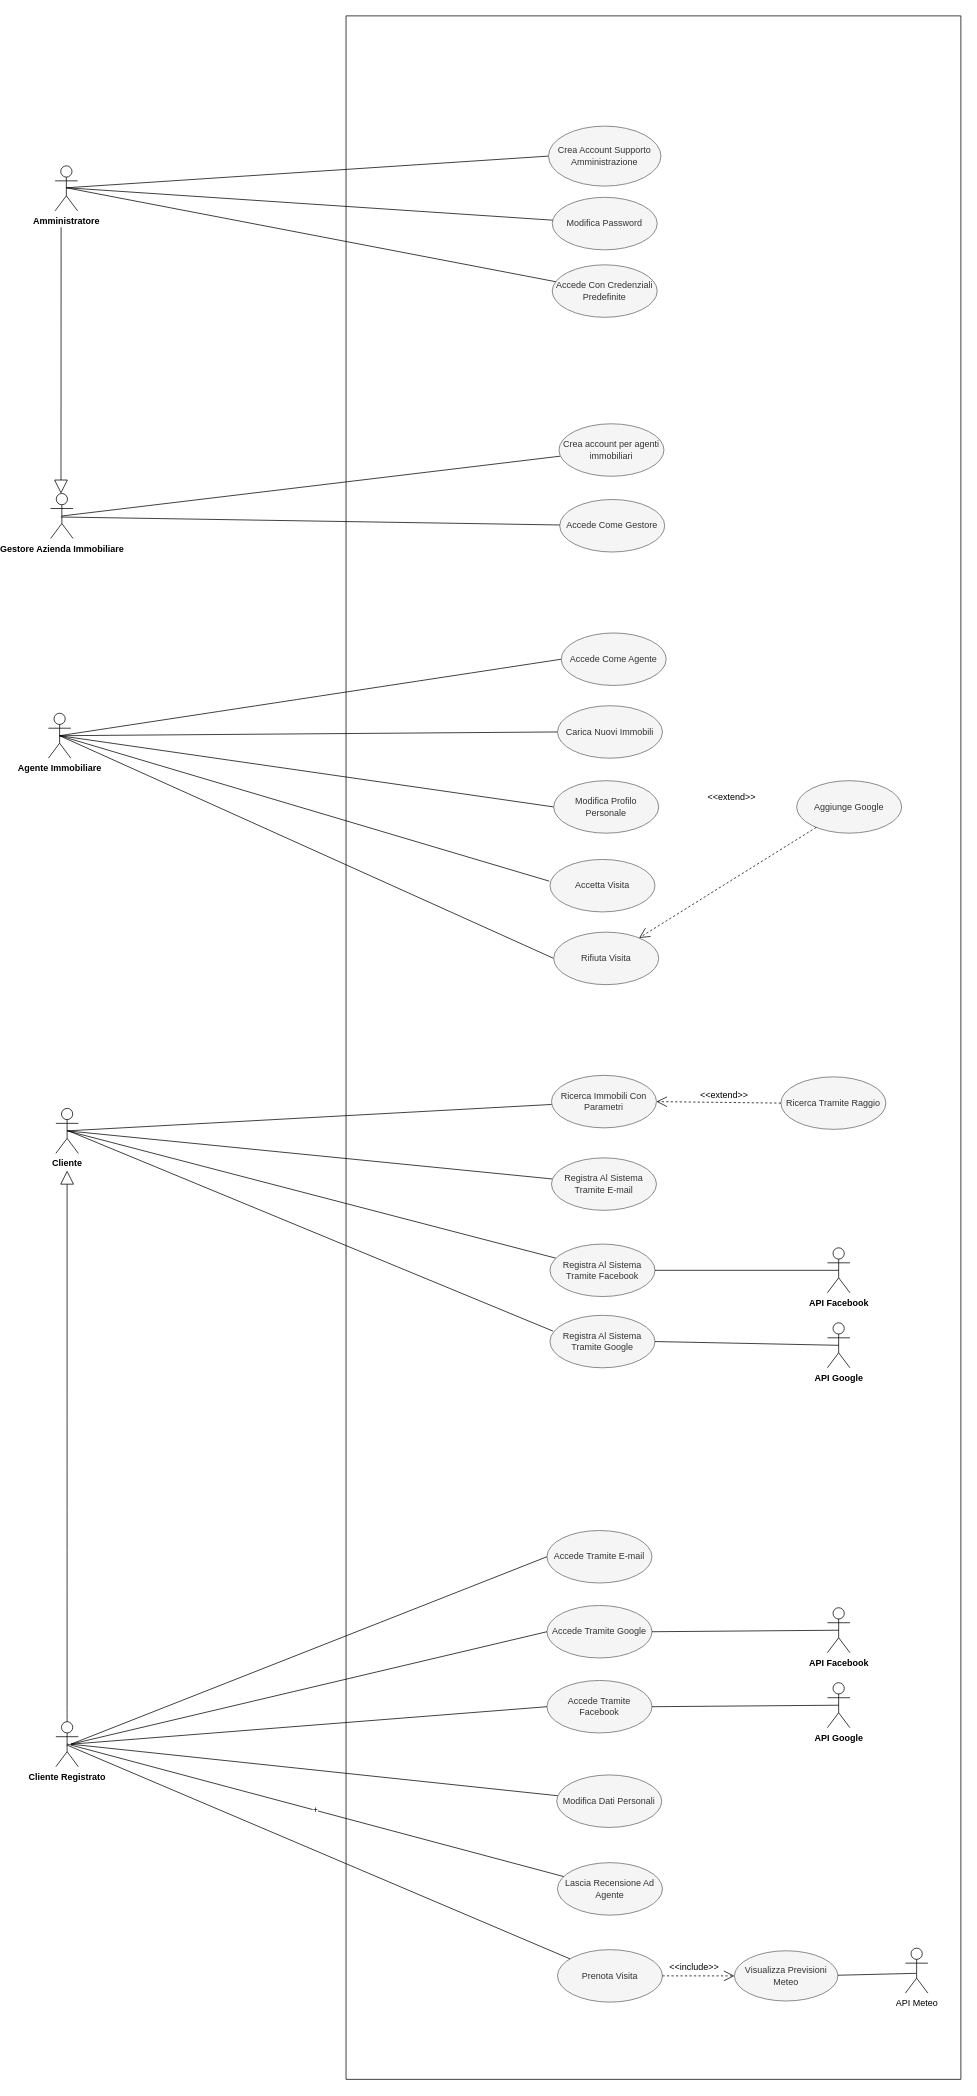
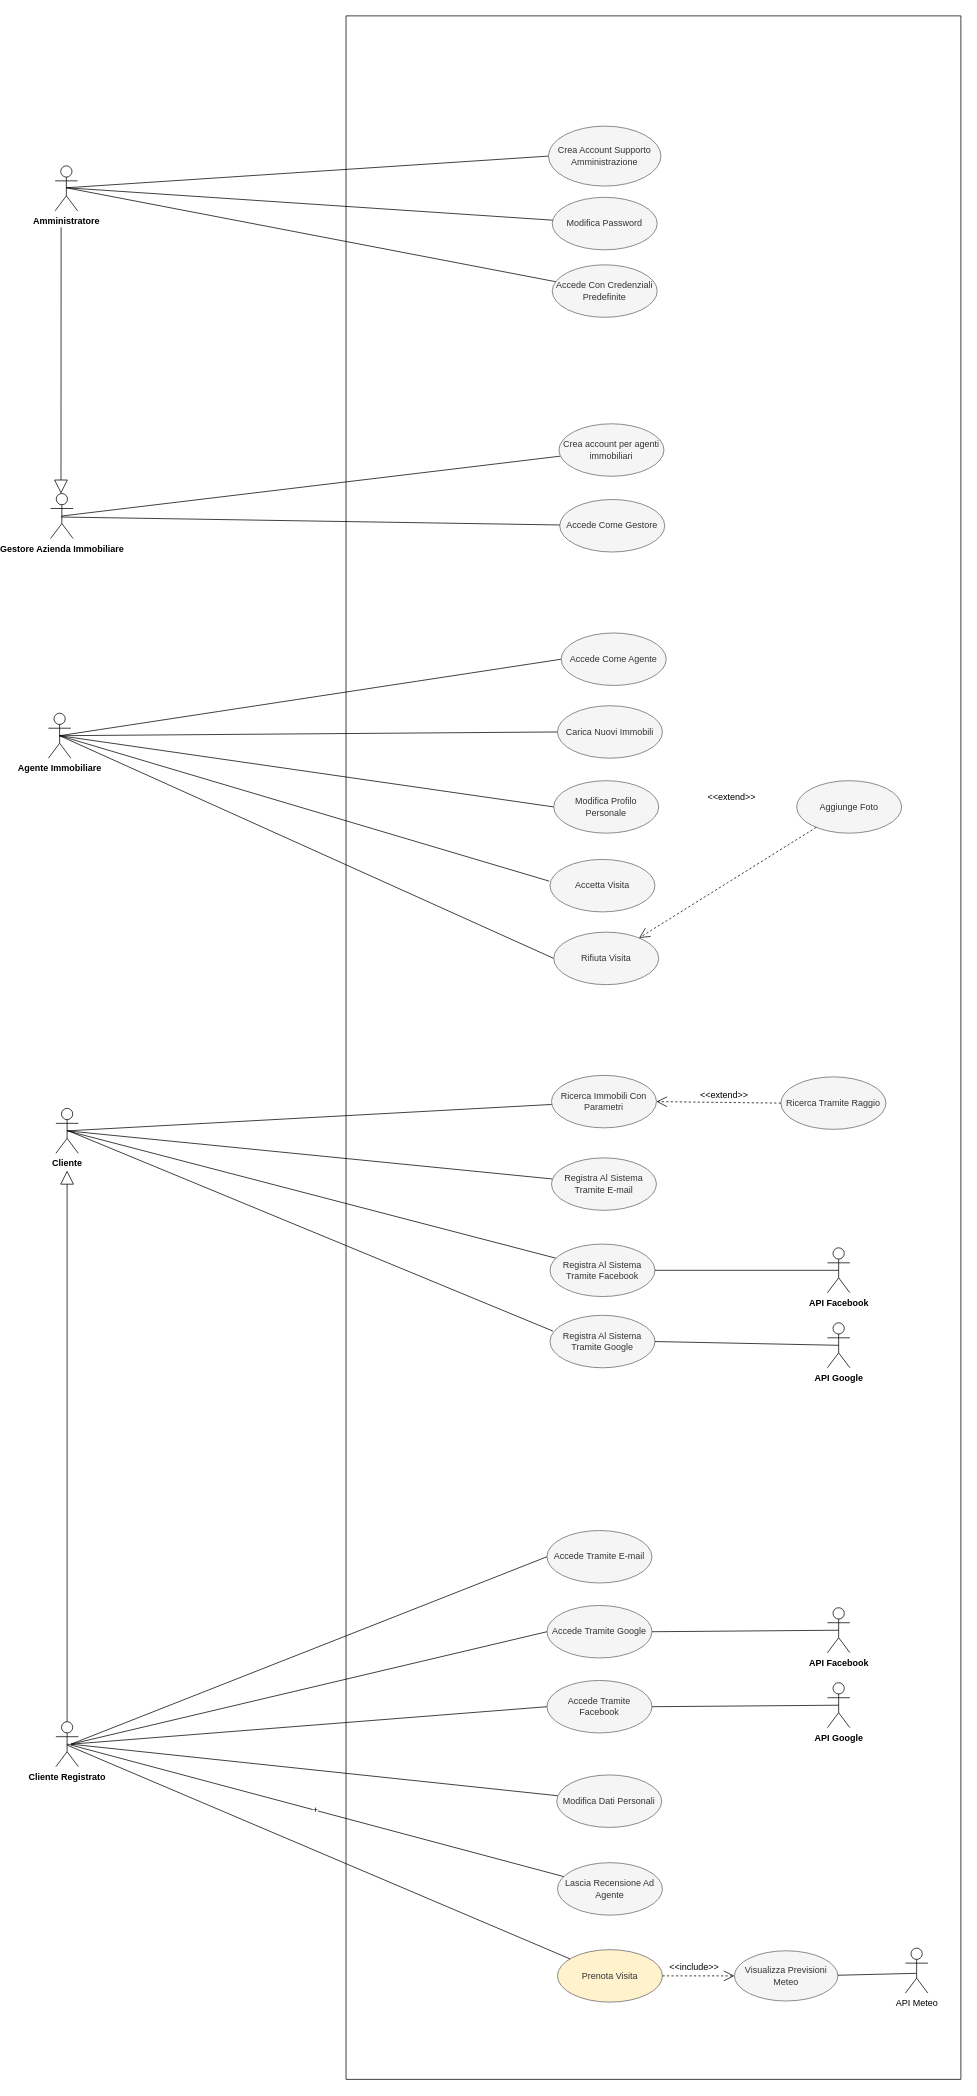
(849, 807) -> (849, 807)
(610, 1976) -> (610, 1976)
